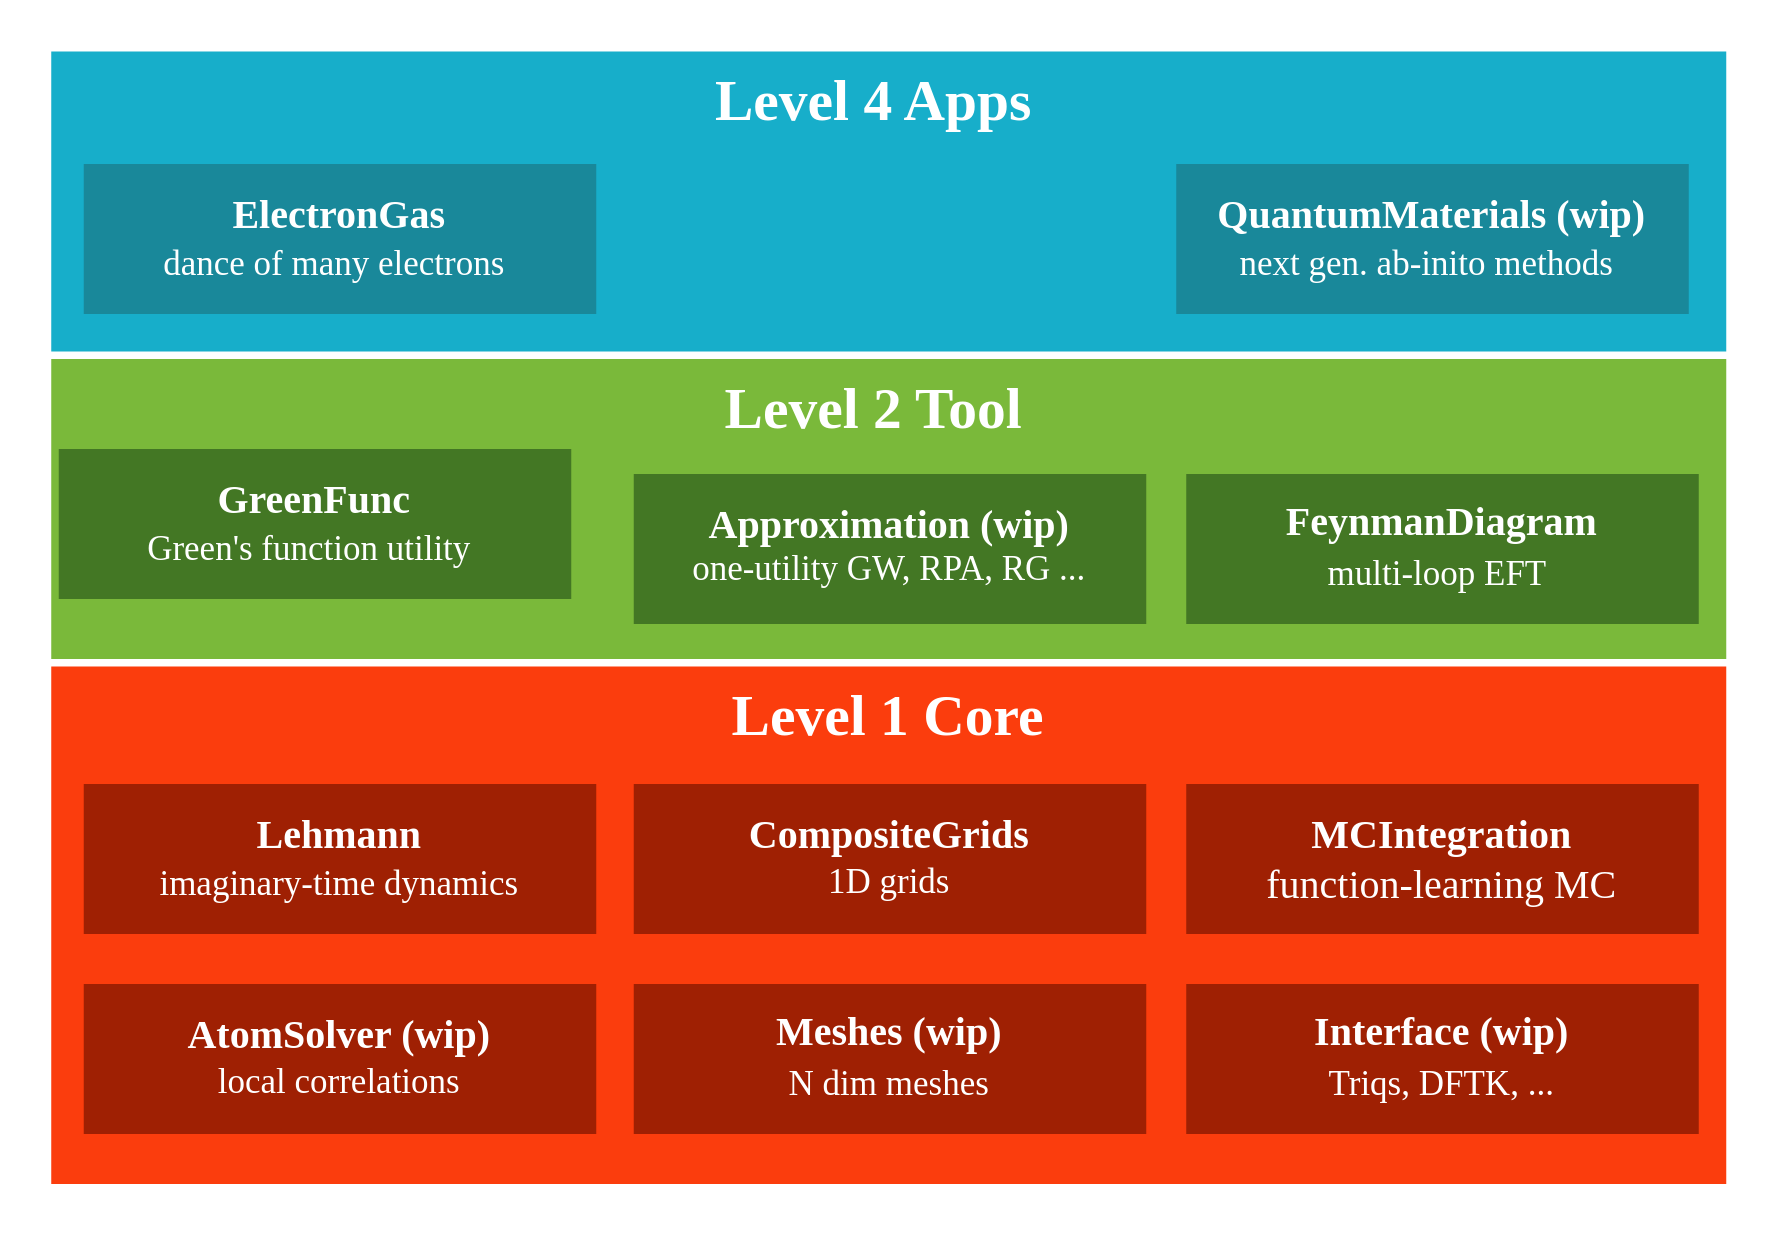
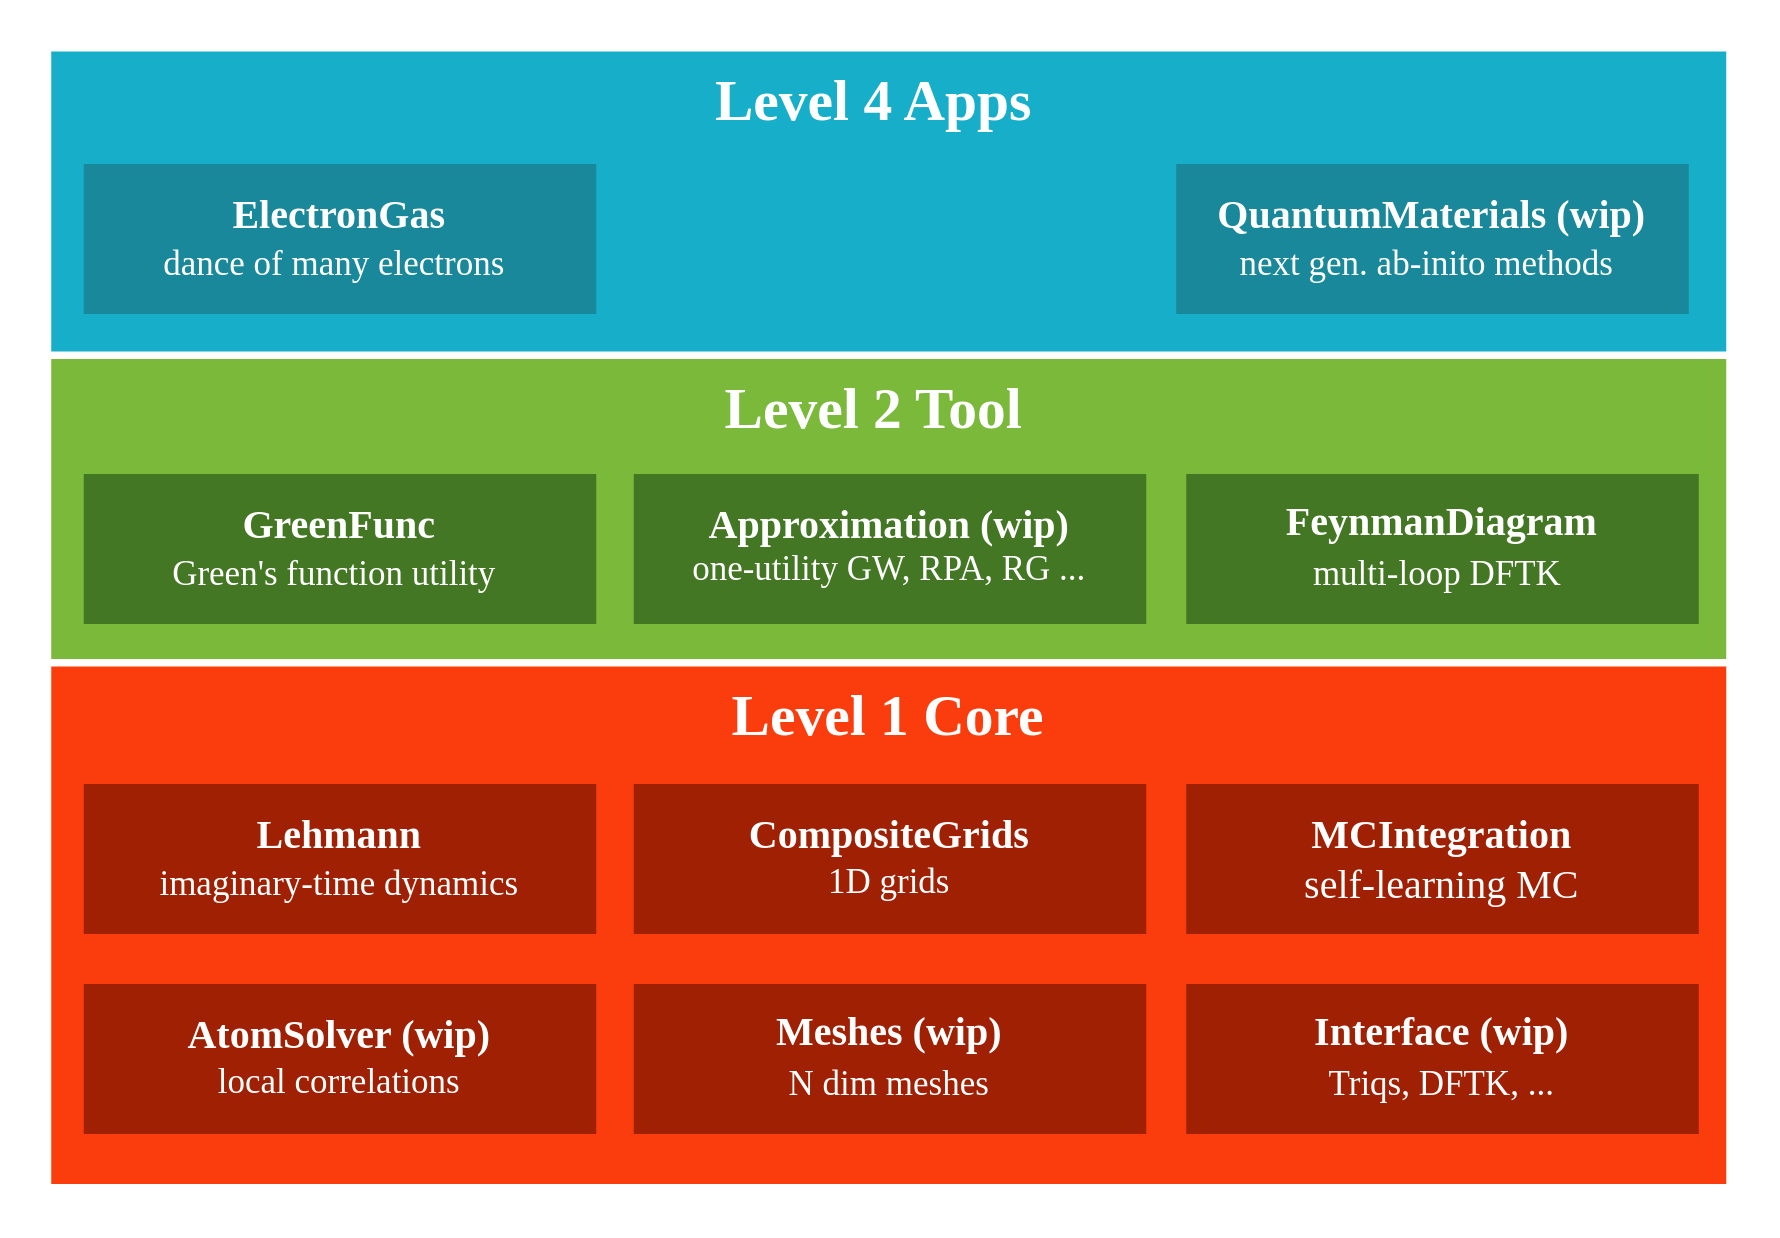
(315, 524) -> (340, 549)
(1443, 549) -> (1443, 549)
(1443, 859) -> (1443, 859)
